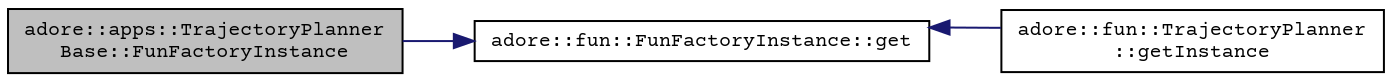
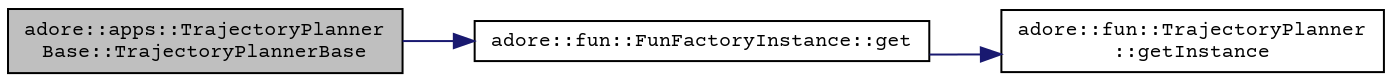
(975, 28) -> (955, 55)
(205, 41) -> (205, 41)
